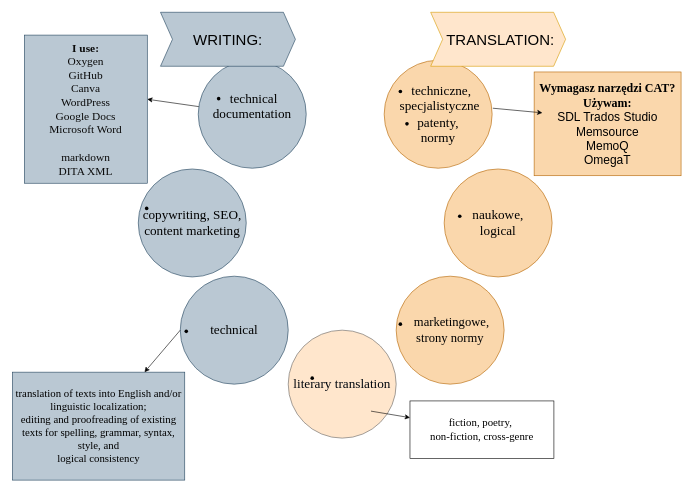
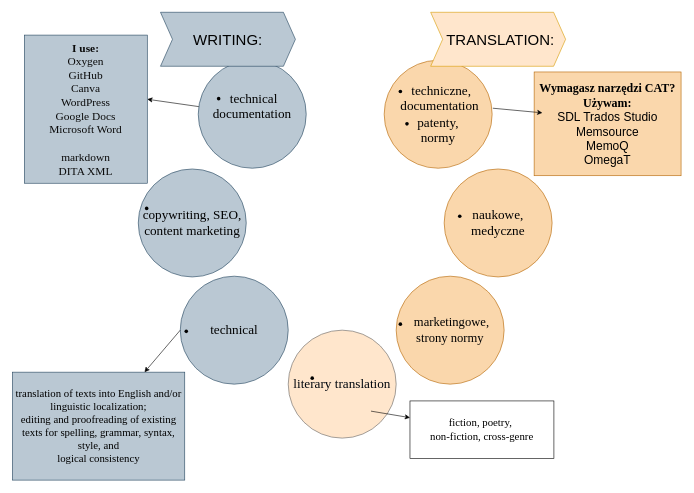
(438, 114) -> (438, 114)
(498, 223) -> (498, 223)
